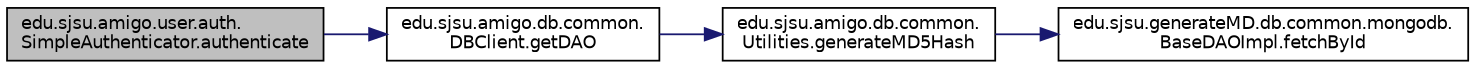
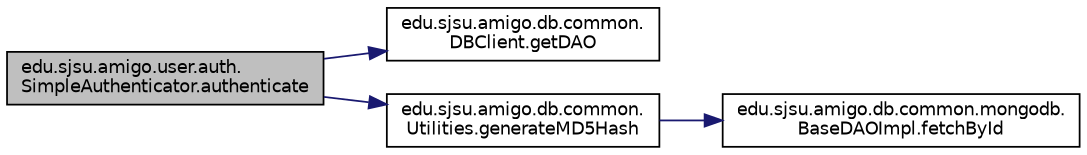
(682, 34) -> (346, 100)
(1263, 34) -> (901, 120)
